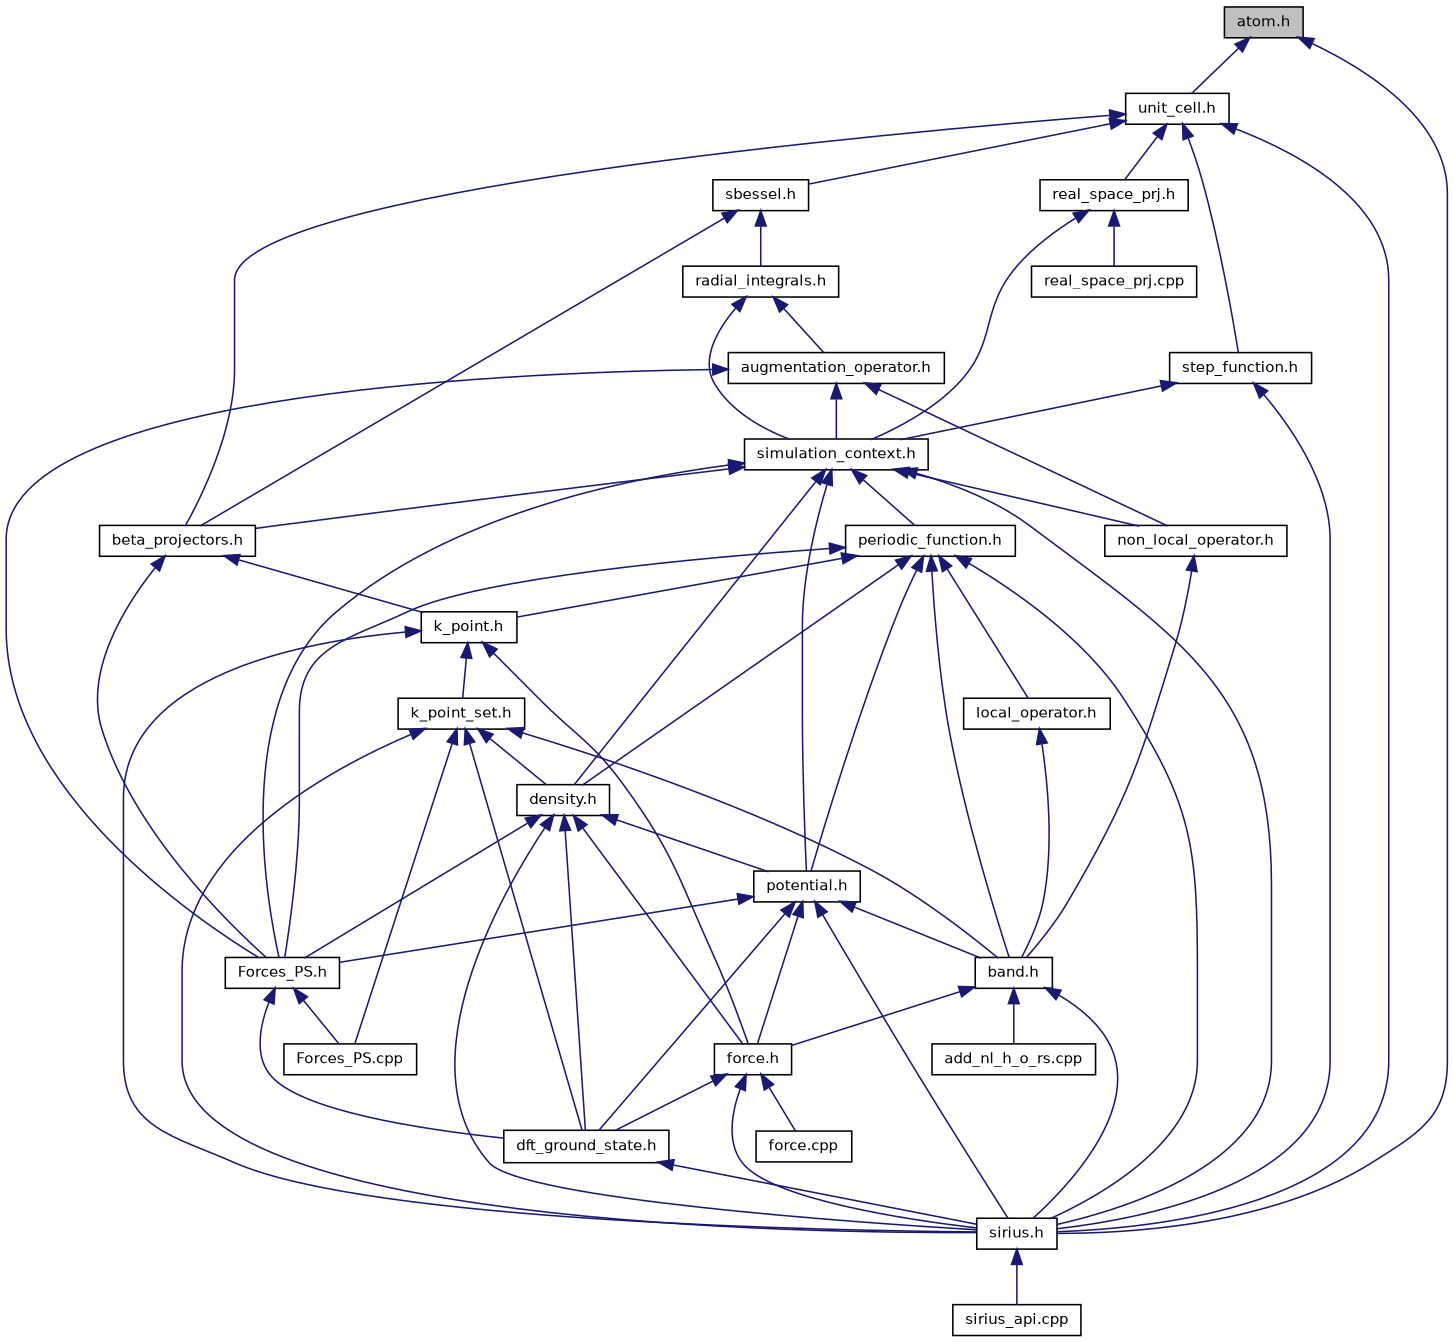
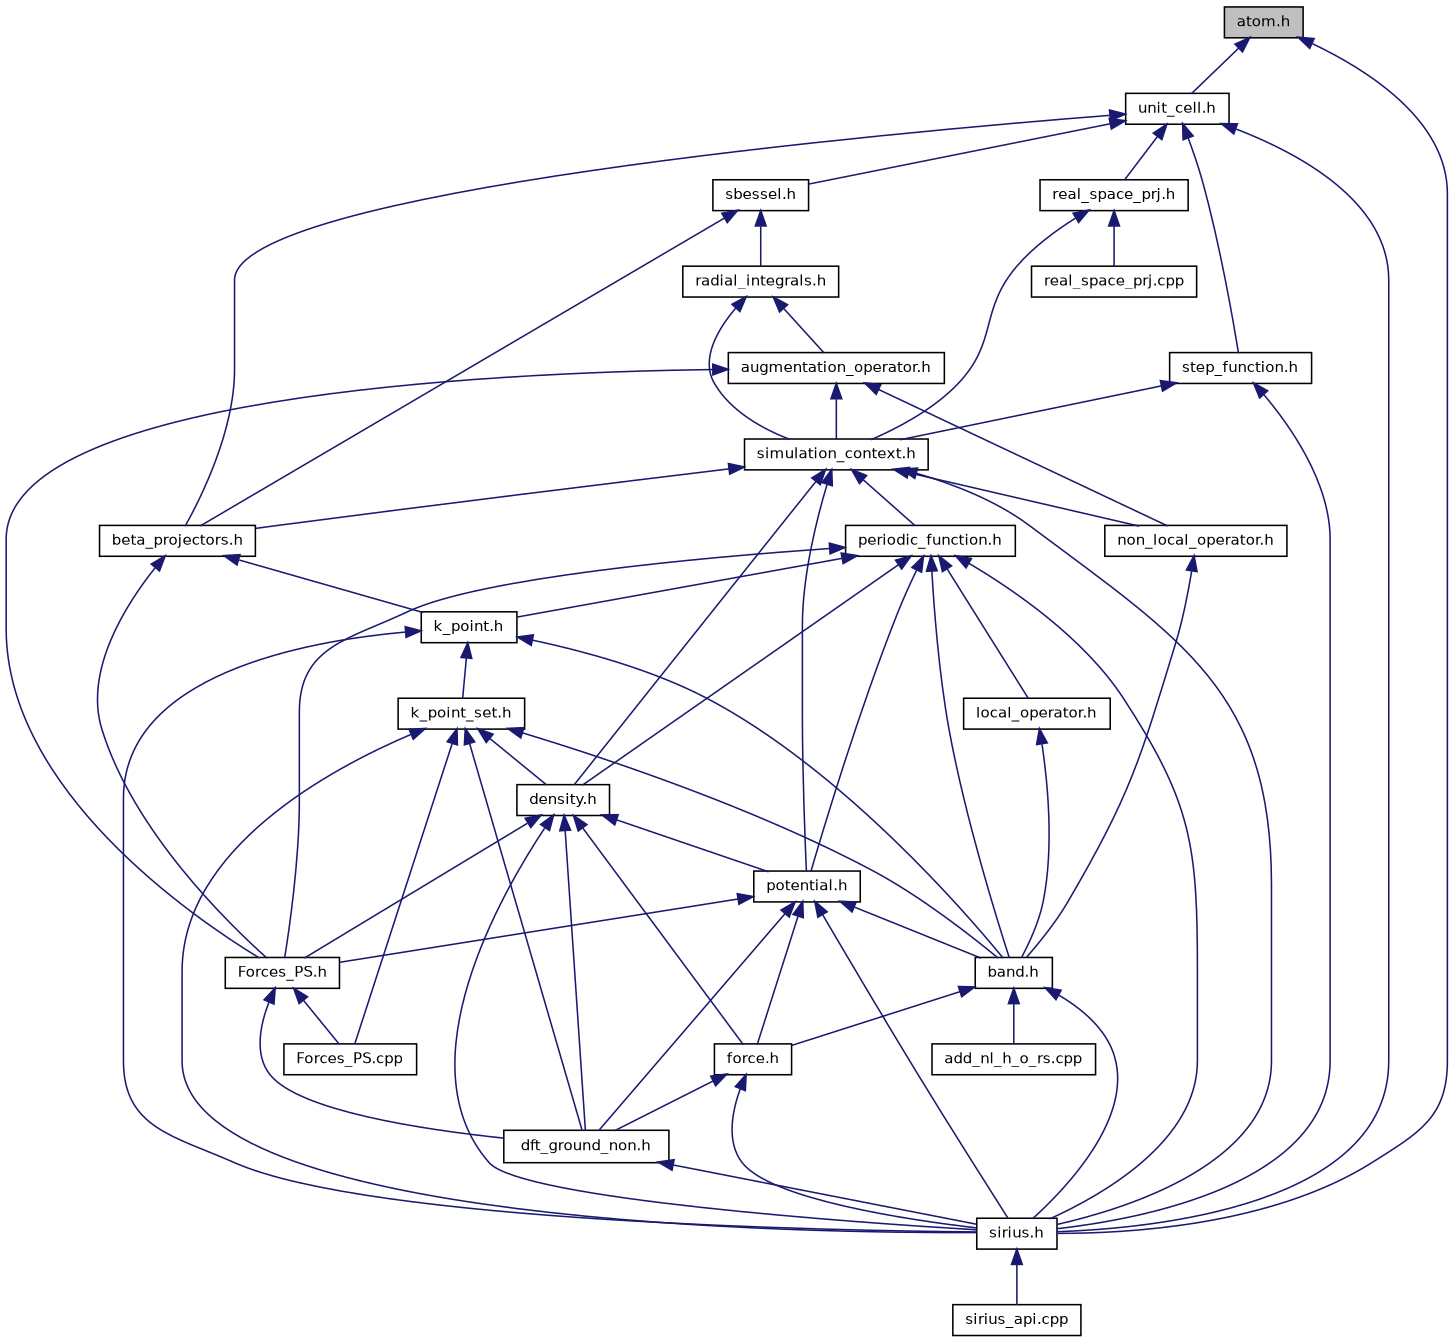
(375, 583) -> none
(646, 818) -> (784, 747)
(586, 1146) -> (586, 1146)
(804, 1146) -> none
